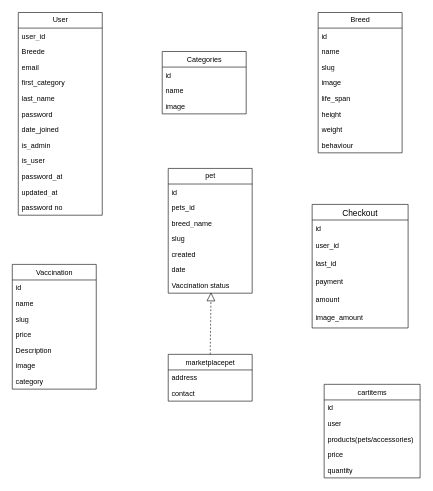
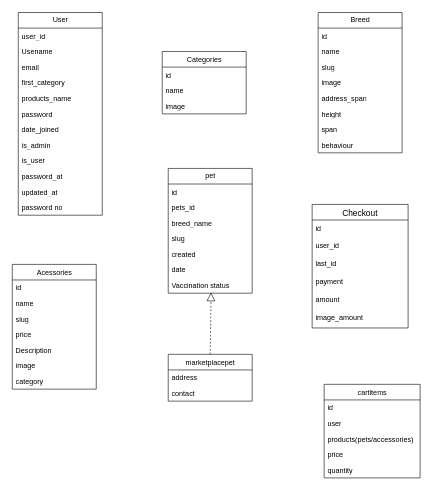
(34, 52) -> (36, 52)
(39, 99) -> (48, 99)
(338, 99) -> (346, 99)
(333, 130) -> (330, 130)
(55, 273) -> (55, 273)
